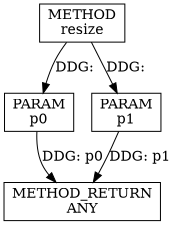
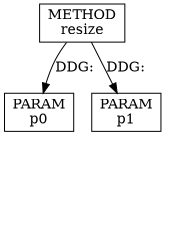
(82, 202) -> none
